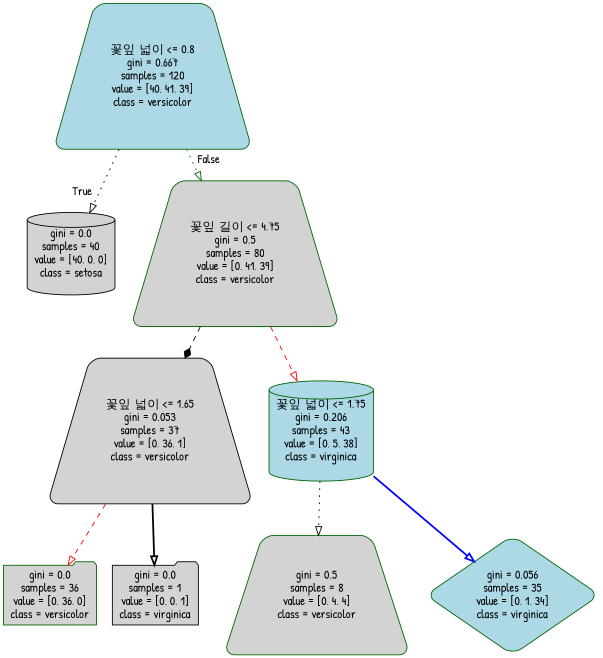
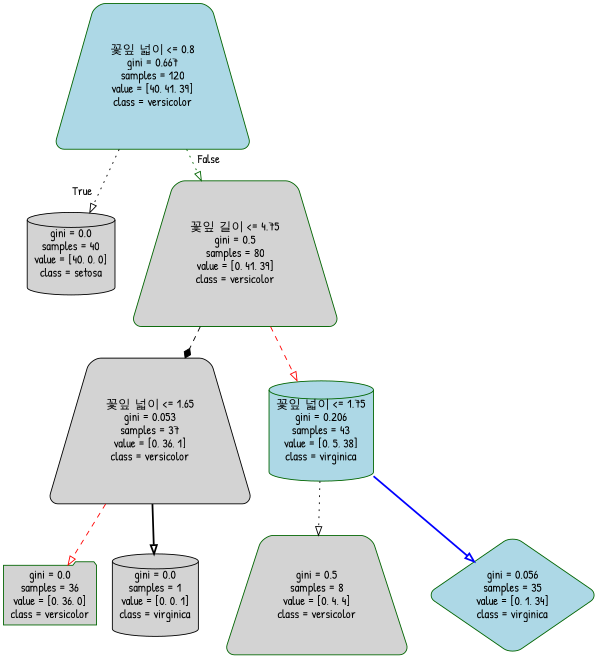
(155, 595) -> (155, 595)
